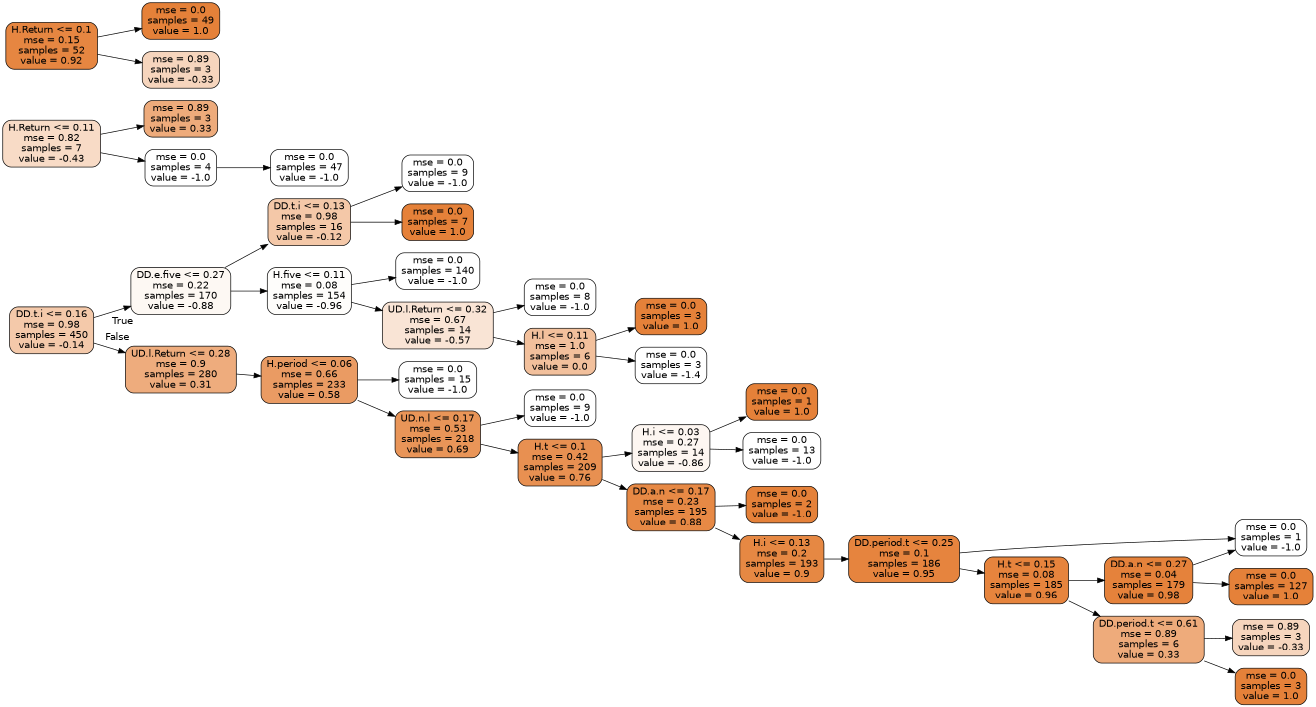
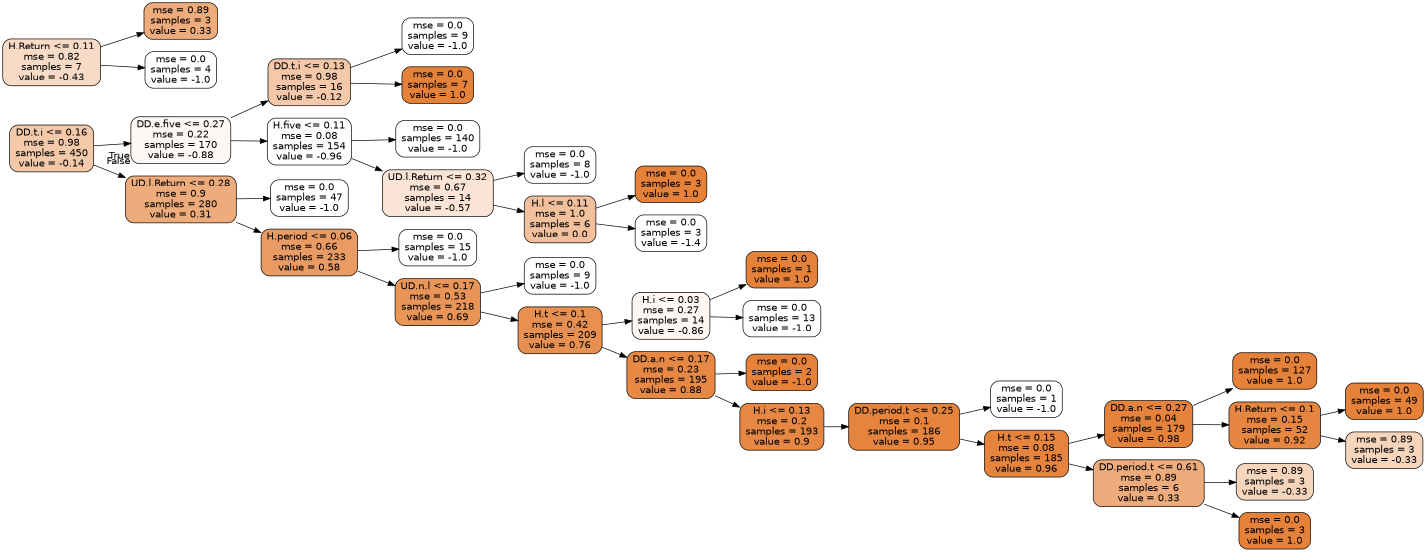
(240, 168) -> (250, 199)
(1211, 559) -> (1207, 425)
